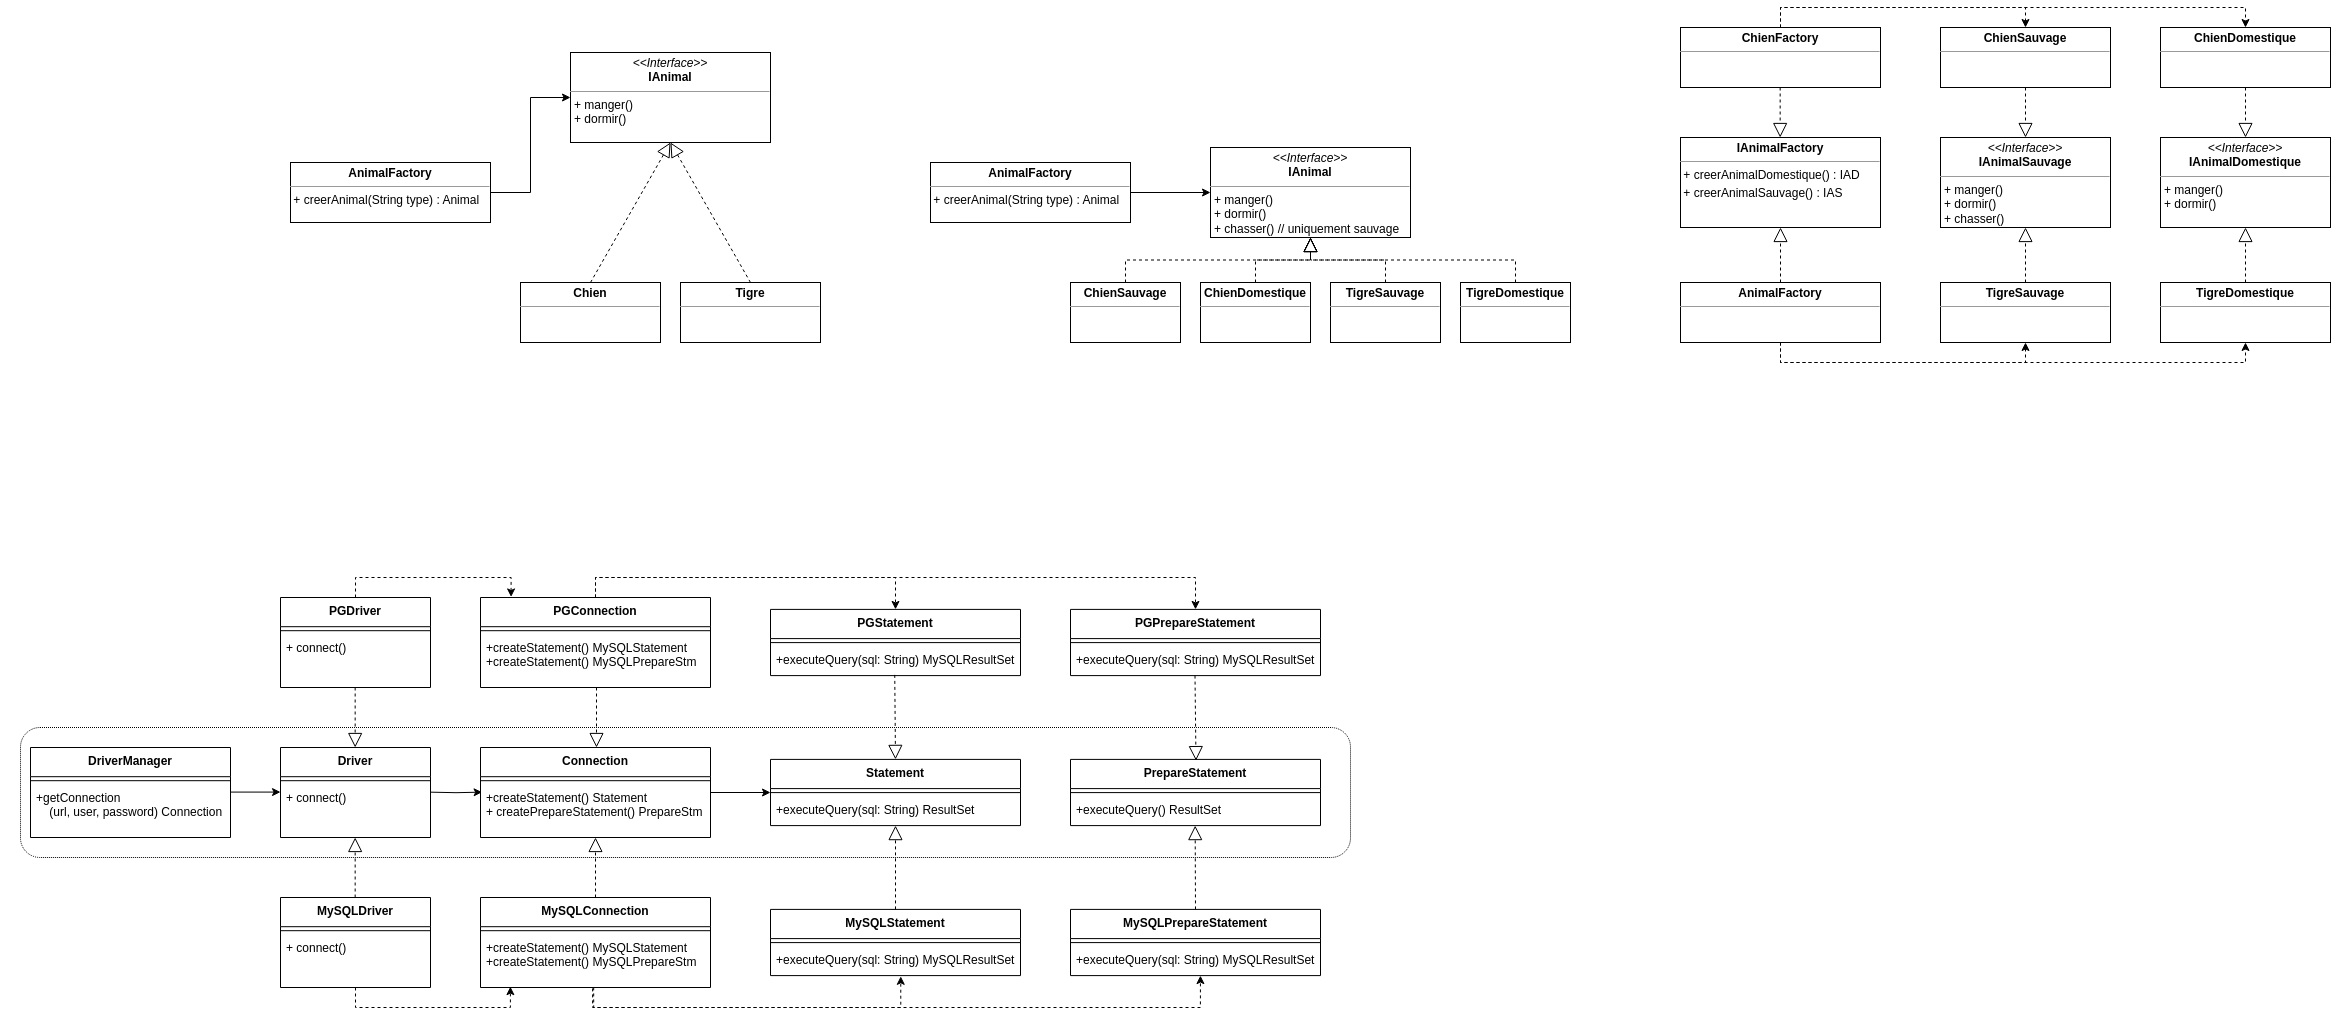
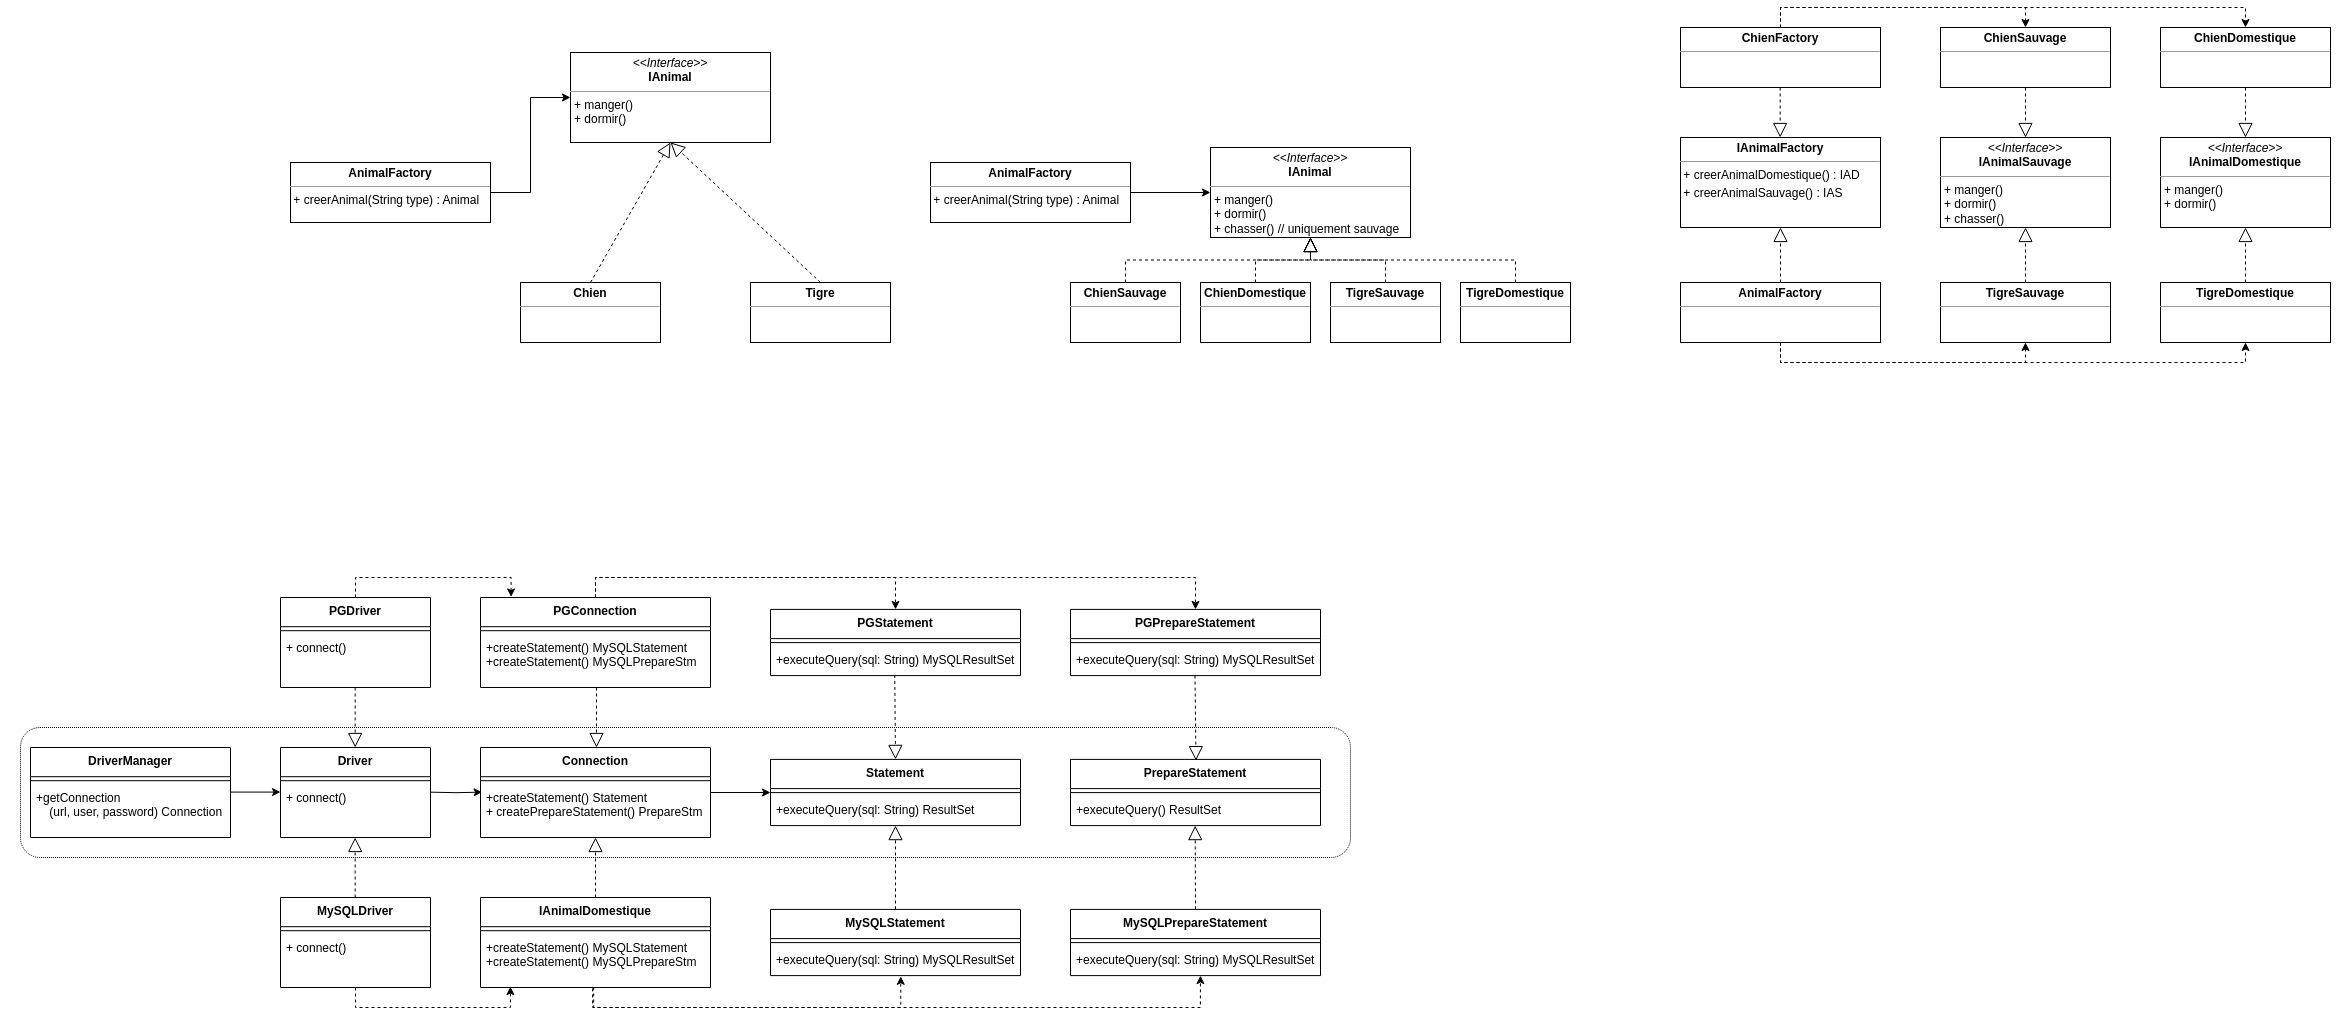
(751, 313) -> (821, 313)
(595, 911) -> (595, 911)
